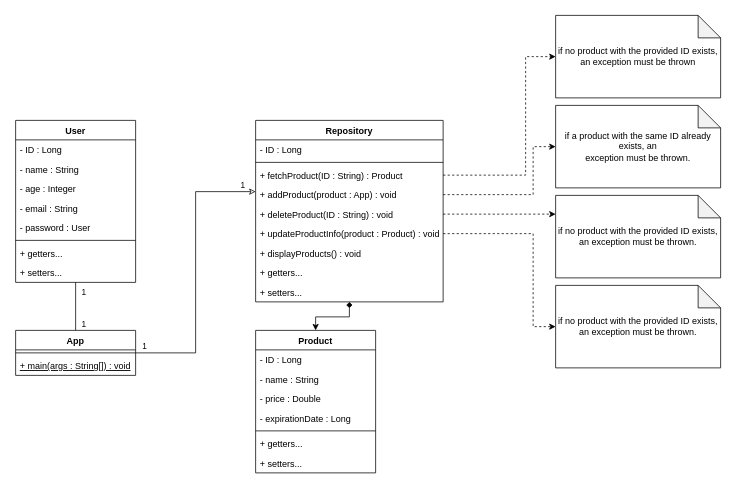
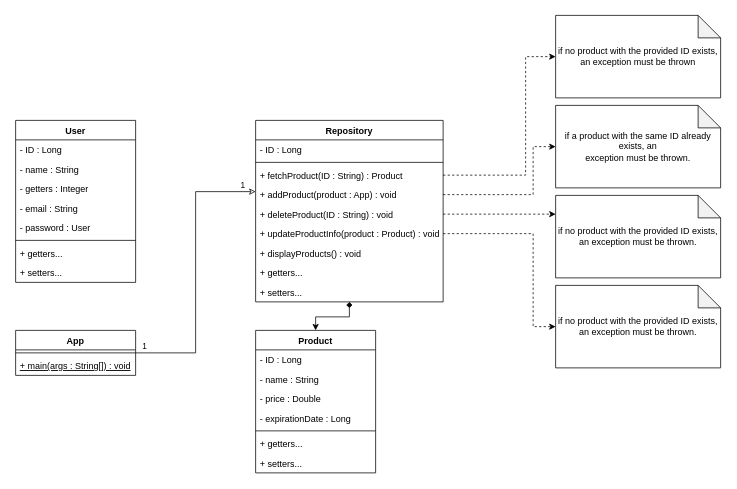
(53, 189) -> (63, 189)
(75, 307) -> none
